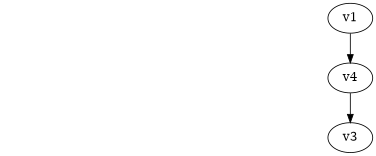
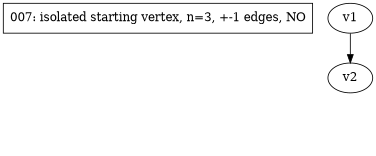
none -> (158, 18)
(350, 78) -> (350, 78)
(350, 138) -> none
